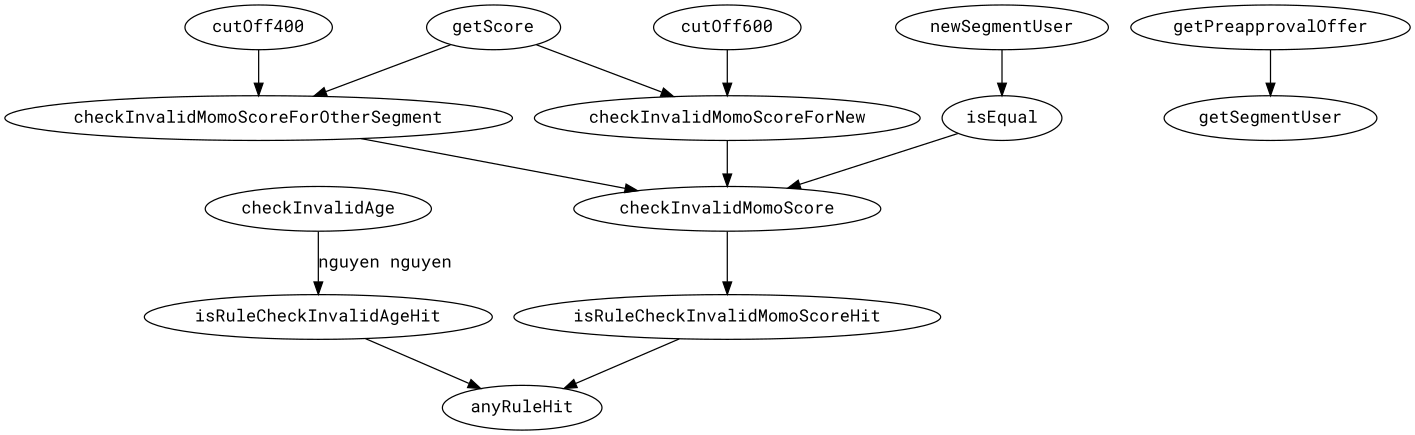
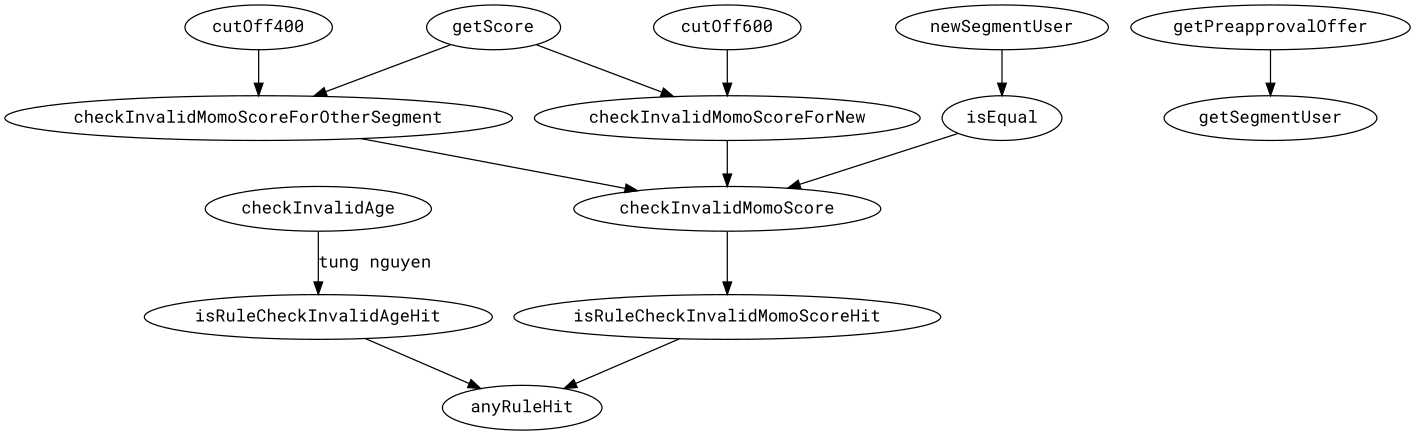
(385, 263) -> (375, 263)
